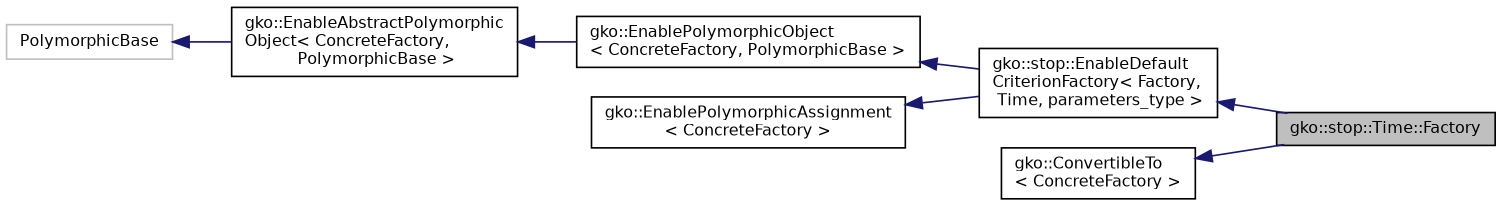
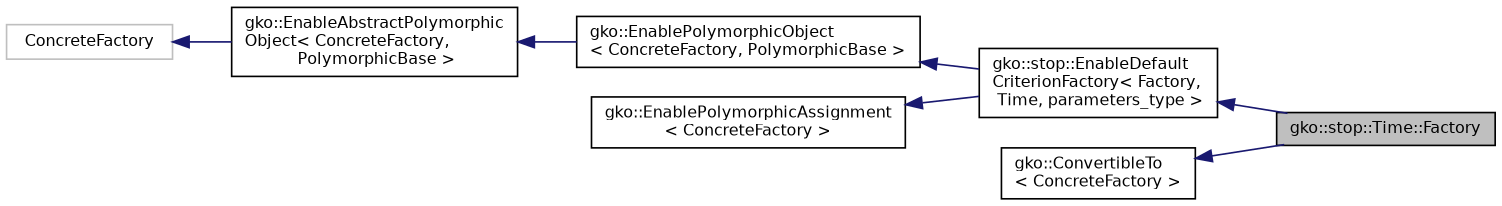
(90, 42) -> (90, 42)
